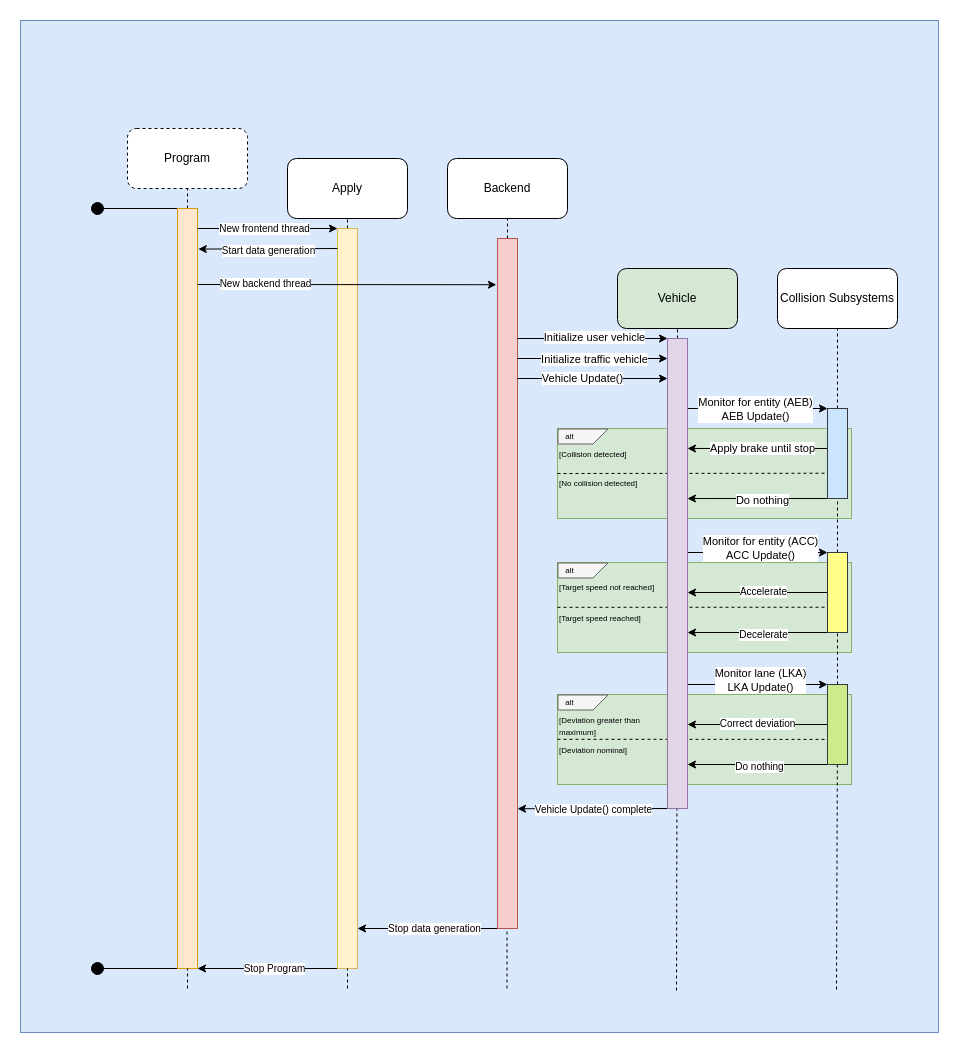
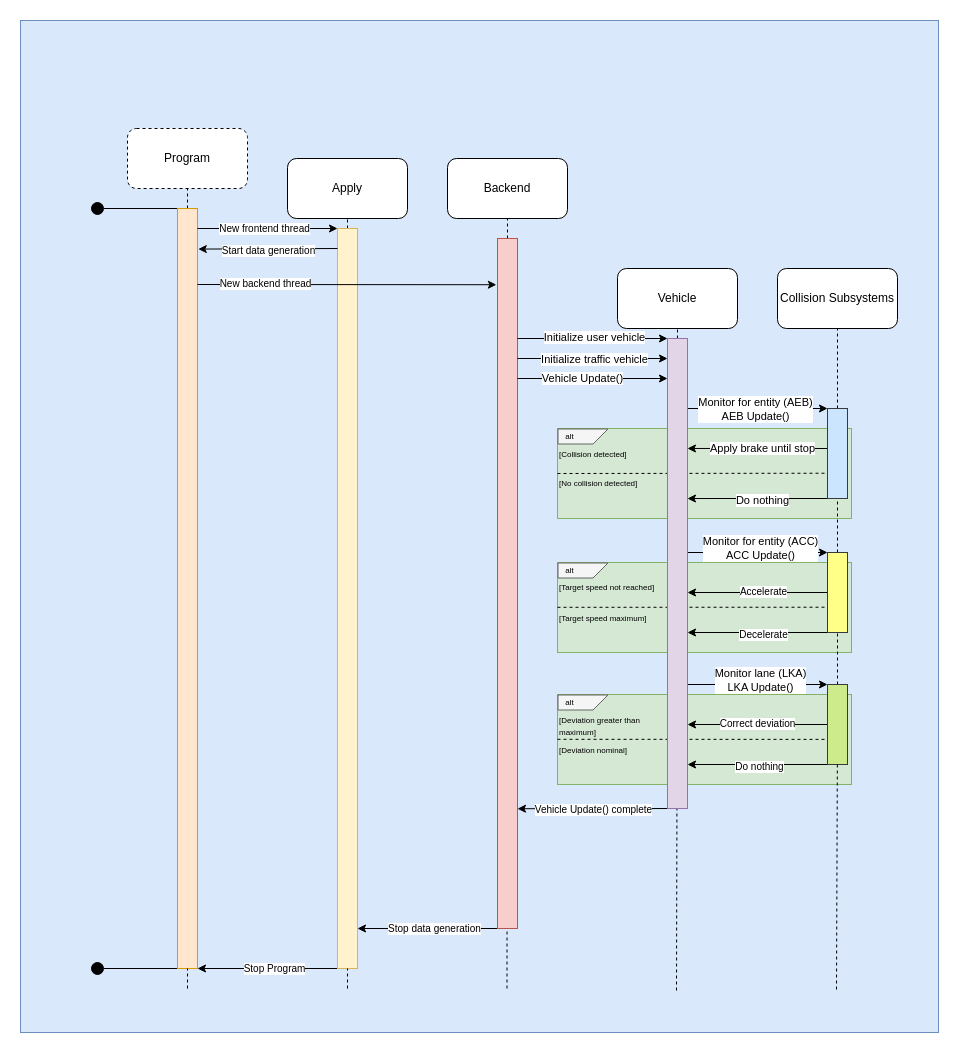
(678, 299) -> (678, 299)
(609, 618) -> (609, 618)
